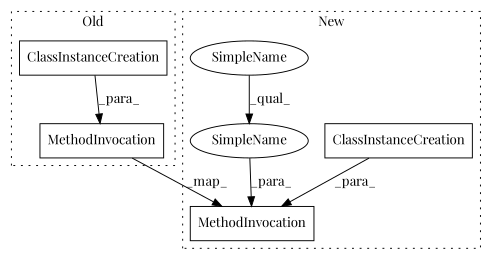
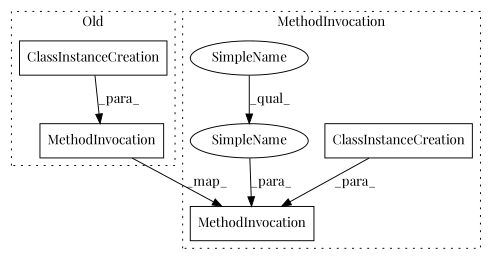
(332, 22) -> (332, 22)
